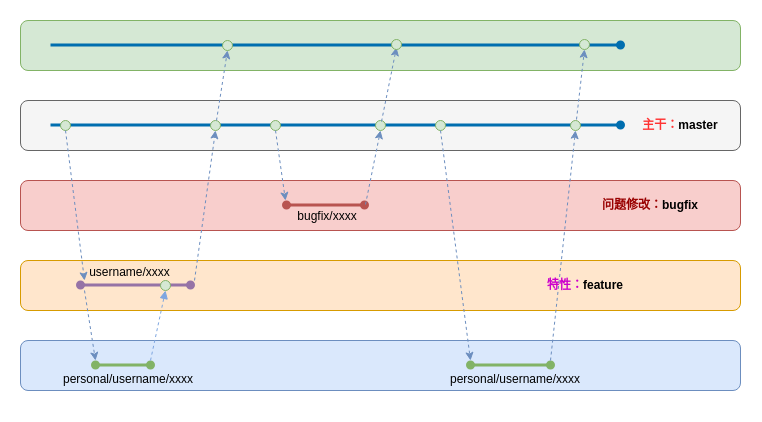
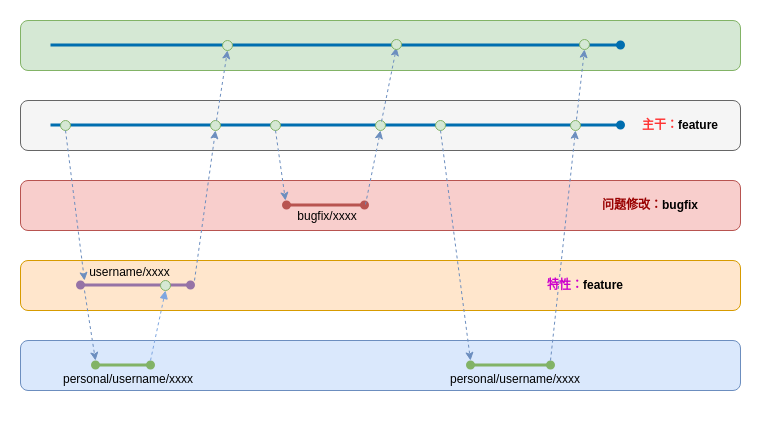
(681, 126) -> (681, 126)
